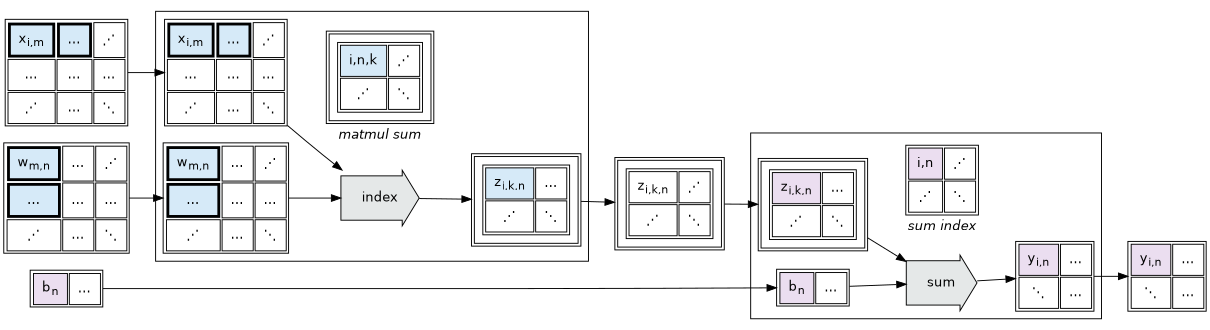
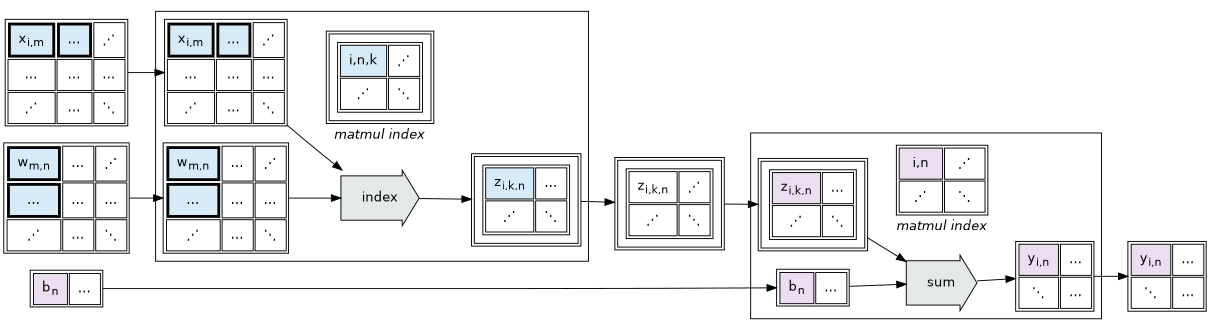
(380, 135) -> (380, 135)
(942, 226) -> (942, 226)
